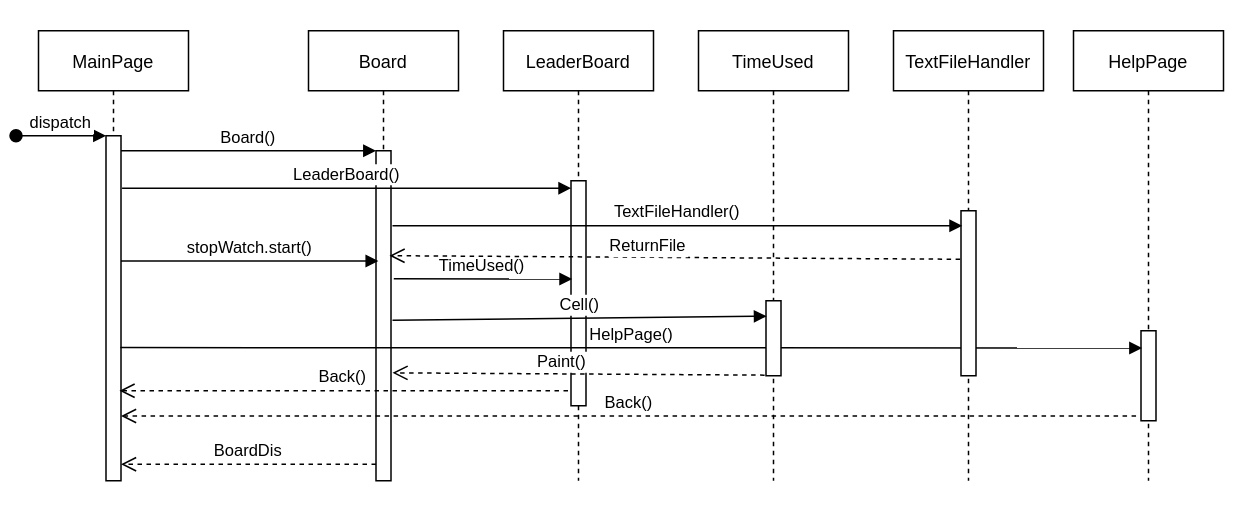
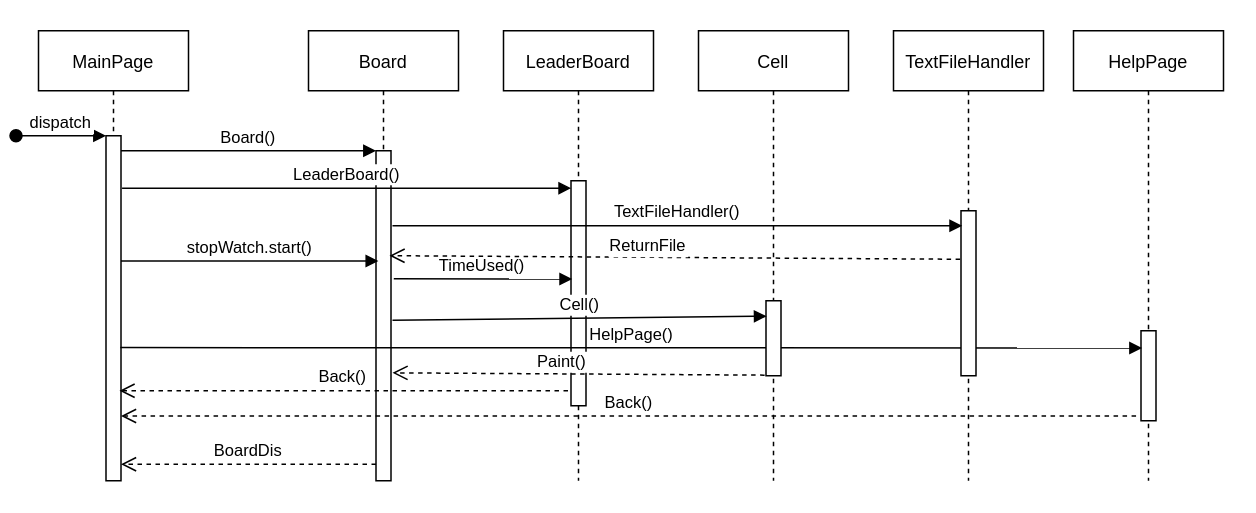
(773, 62) -> (773, 62)
